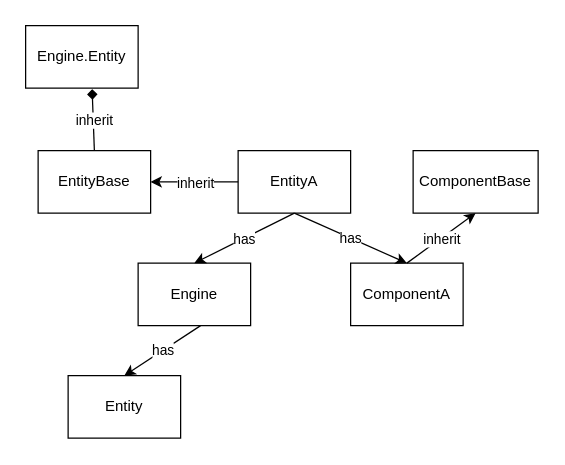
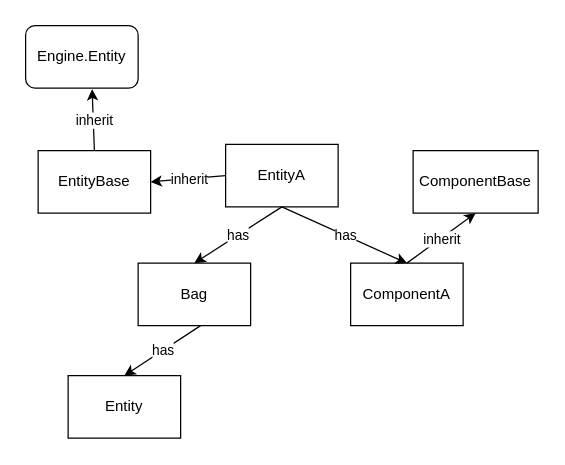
(82, 57) -> (82, 57)
(93, 100) -> (92, 99)
(294, 182) -> (282, 176)
(194, 294) -> (194, 294)
